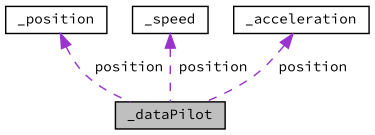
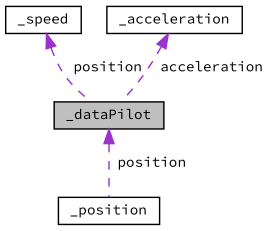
(309, 68) -> (208, 68)
(93, 81) -> (109, 171)
